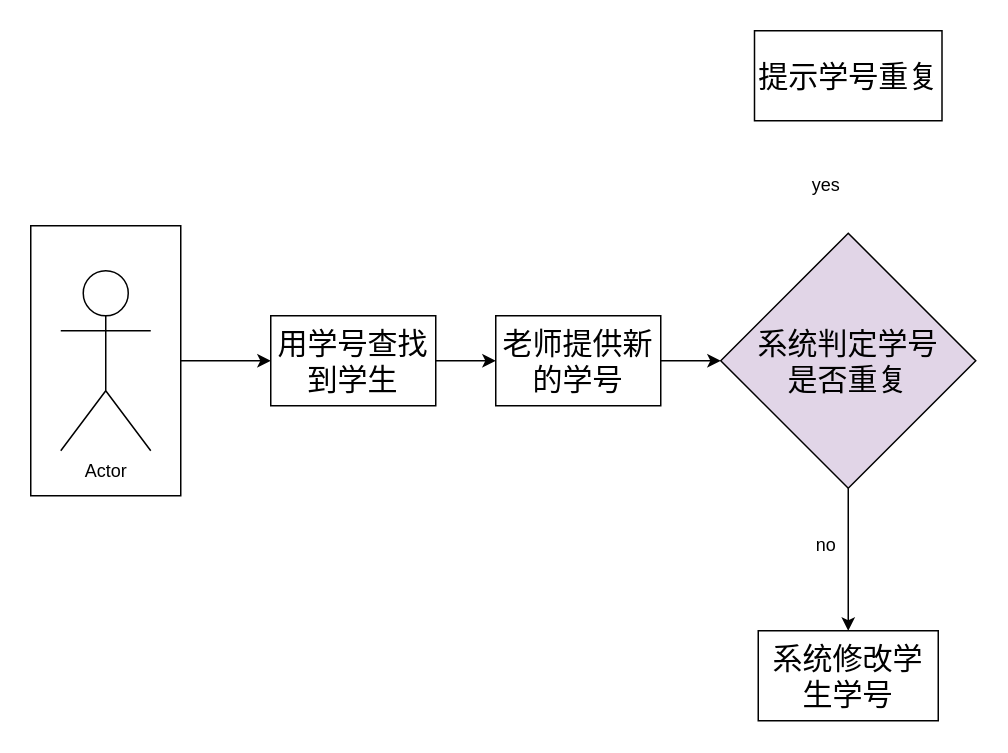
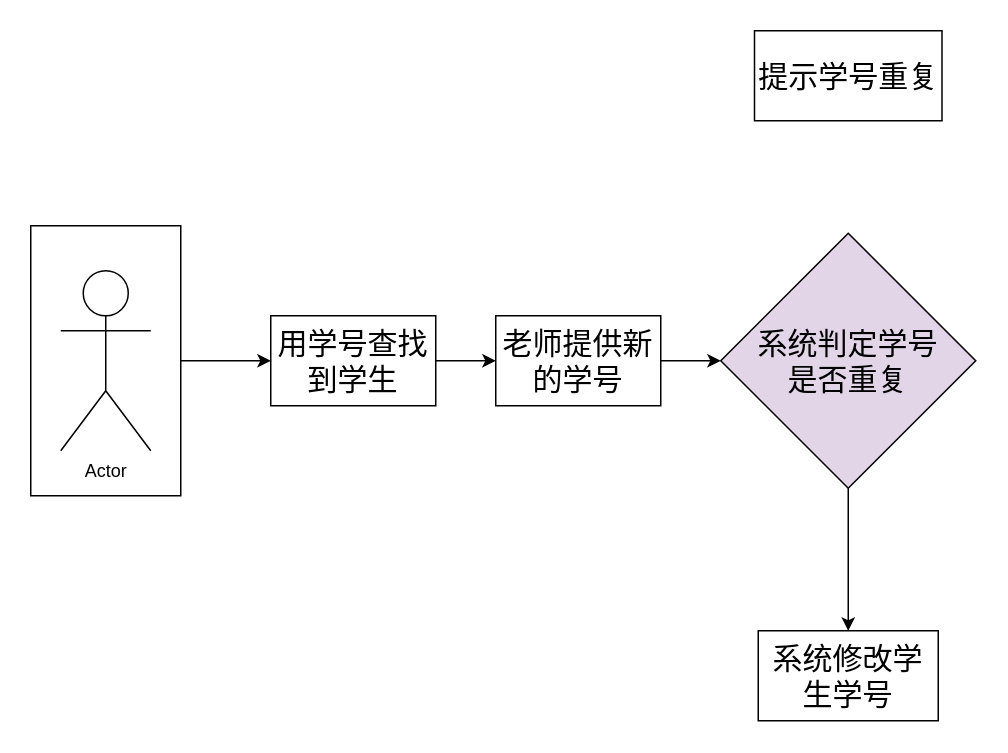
(826, 185) -> none
(826, 545) -> none
